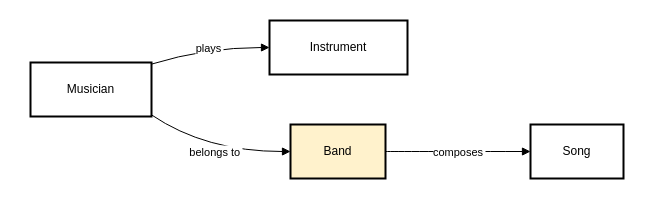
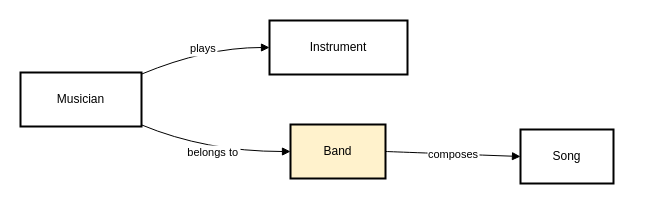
(91, 90) -> (81, 100)
(577, 152) -> (567, 157)
